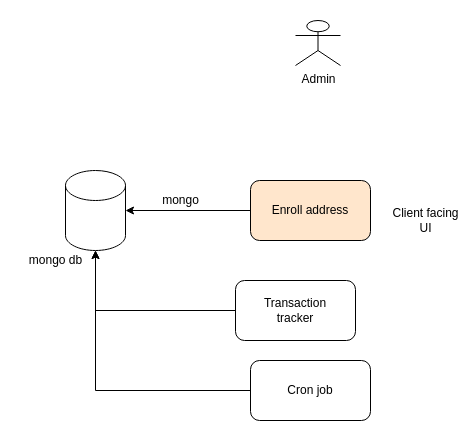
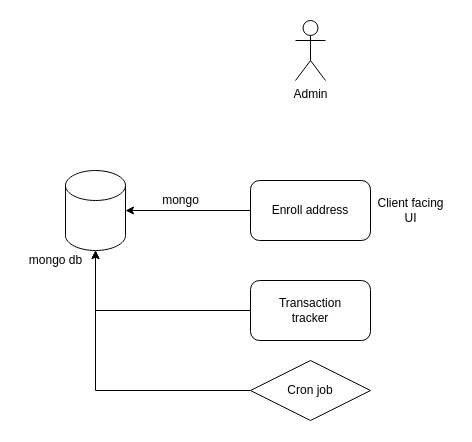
(318, 43) -> (311, 51)
(311, 211) -> (311, 211)
(426, 221) -> (411, 211)
(296, 311) -> (311, 311)
(311, 391) -> (311, 391)
